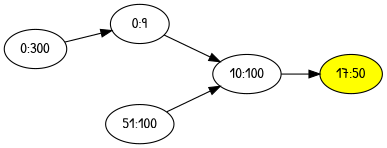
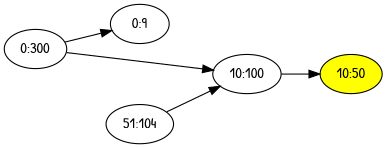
(187, 46) -> (135, 61)
(351, 74) -> (351, 74)
(140, 124) -> (140, 124)
